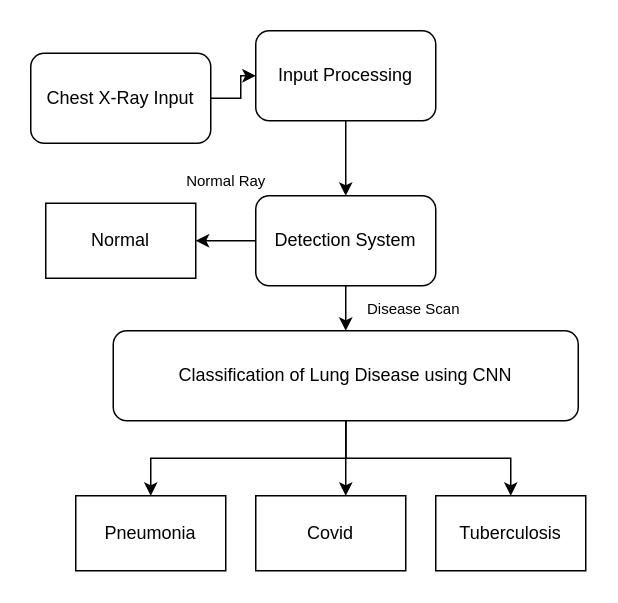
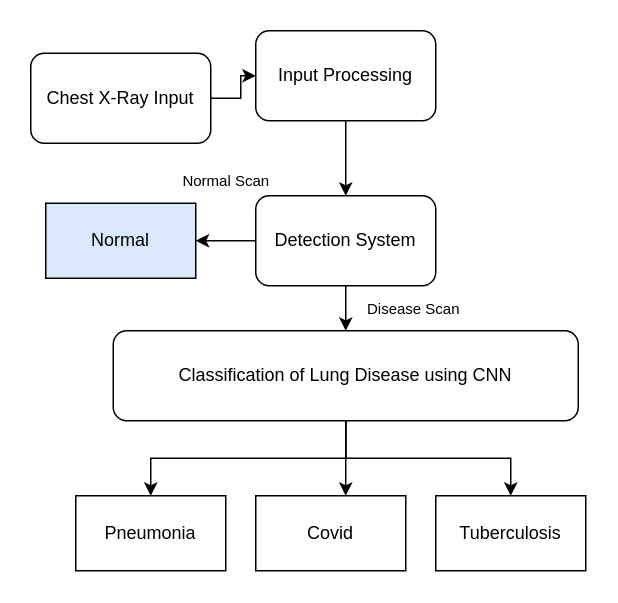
(227, 181) -> (227, 181)
(121, 241) -> (121, 241)
